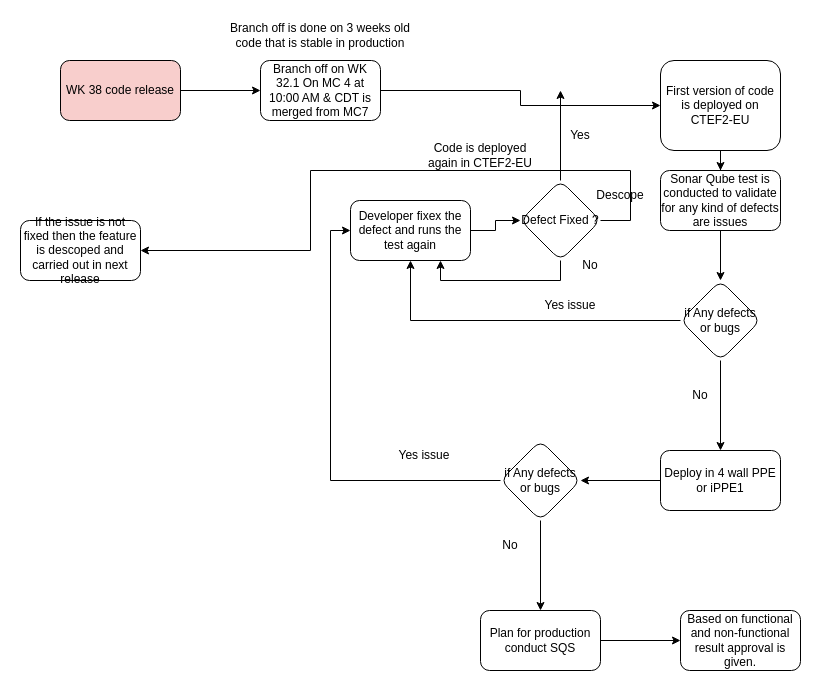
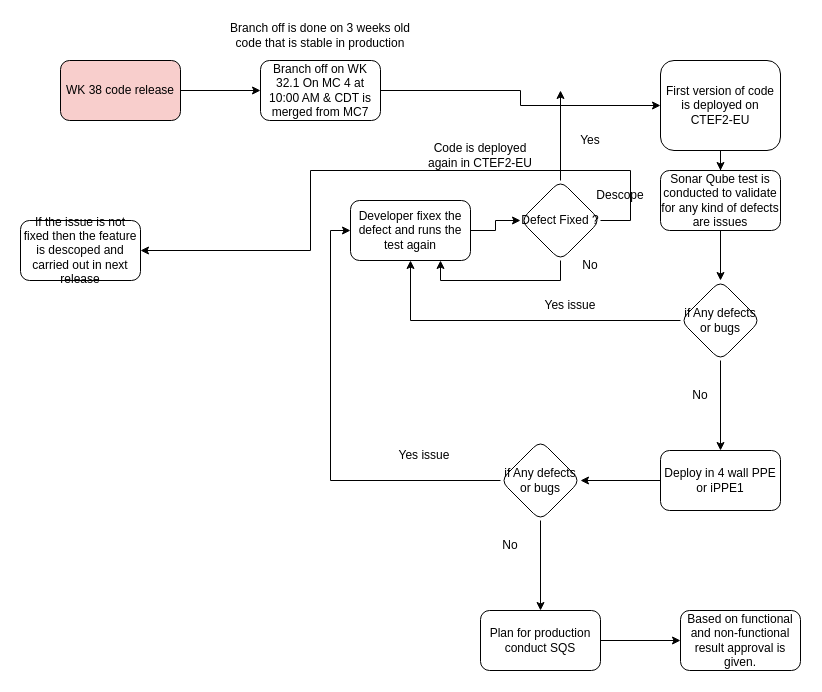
(581, 136) -> (591, 141)
